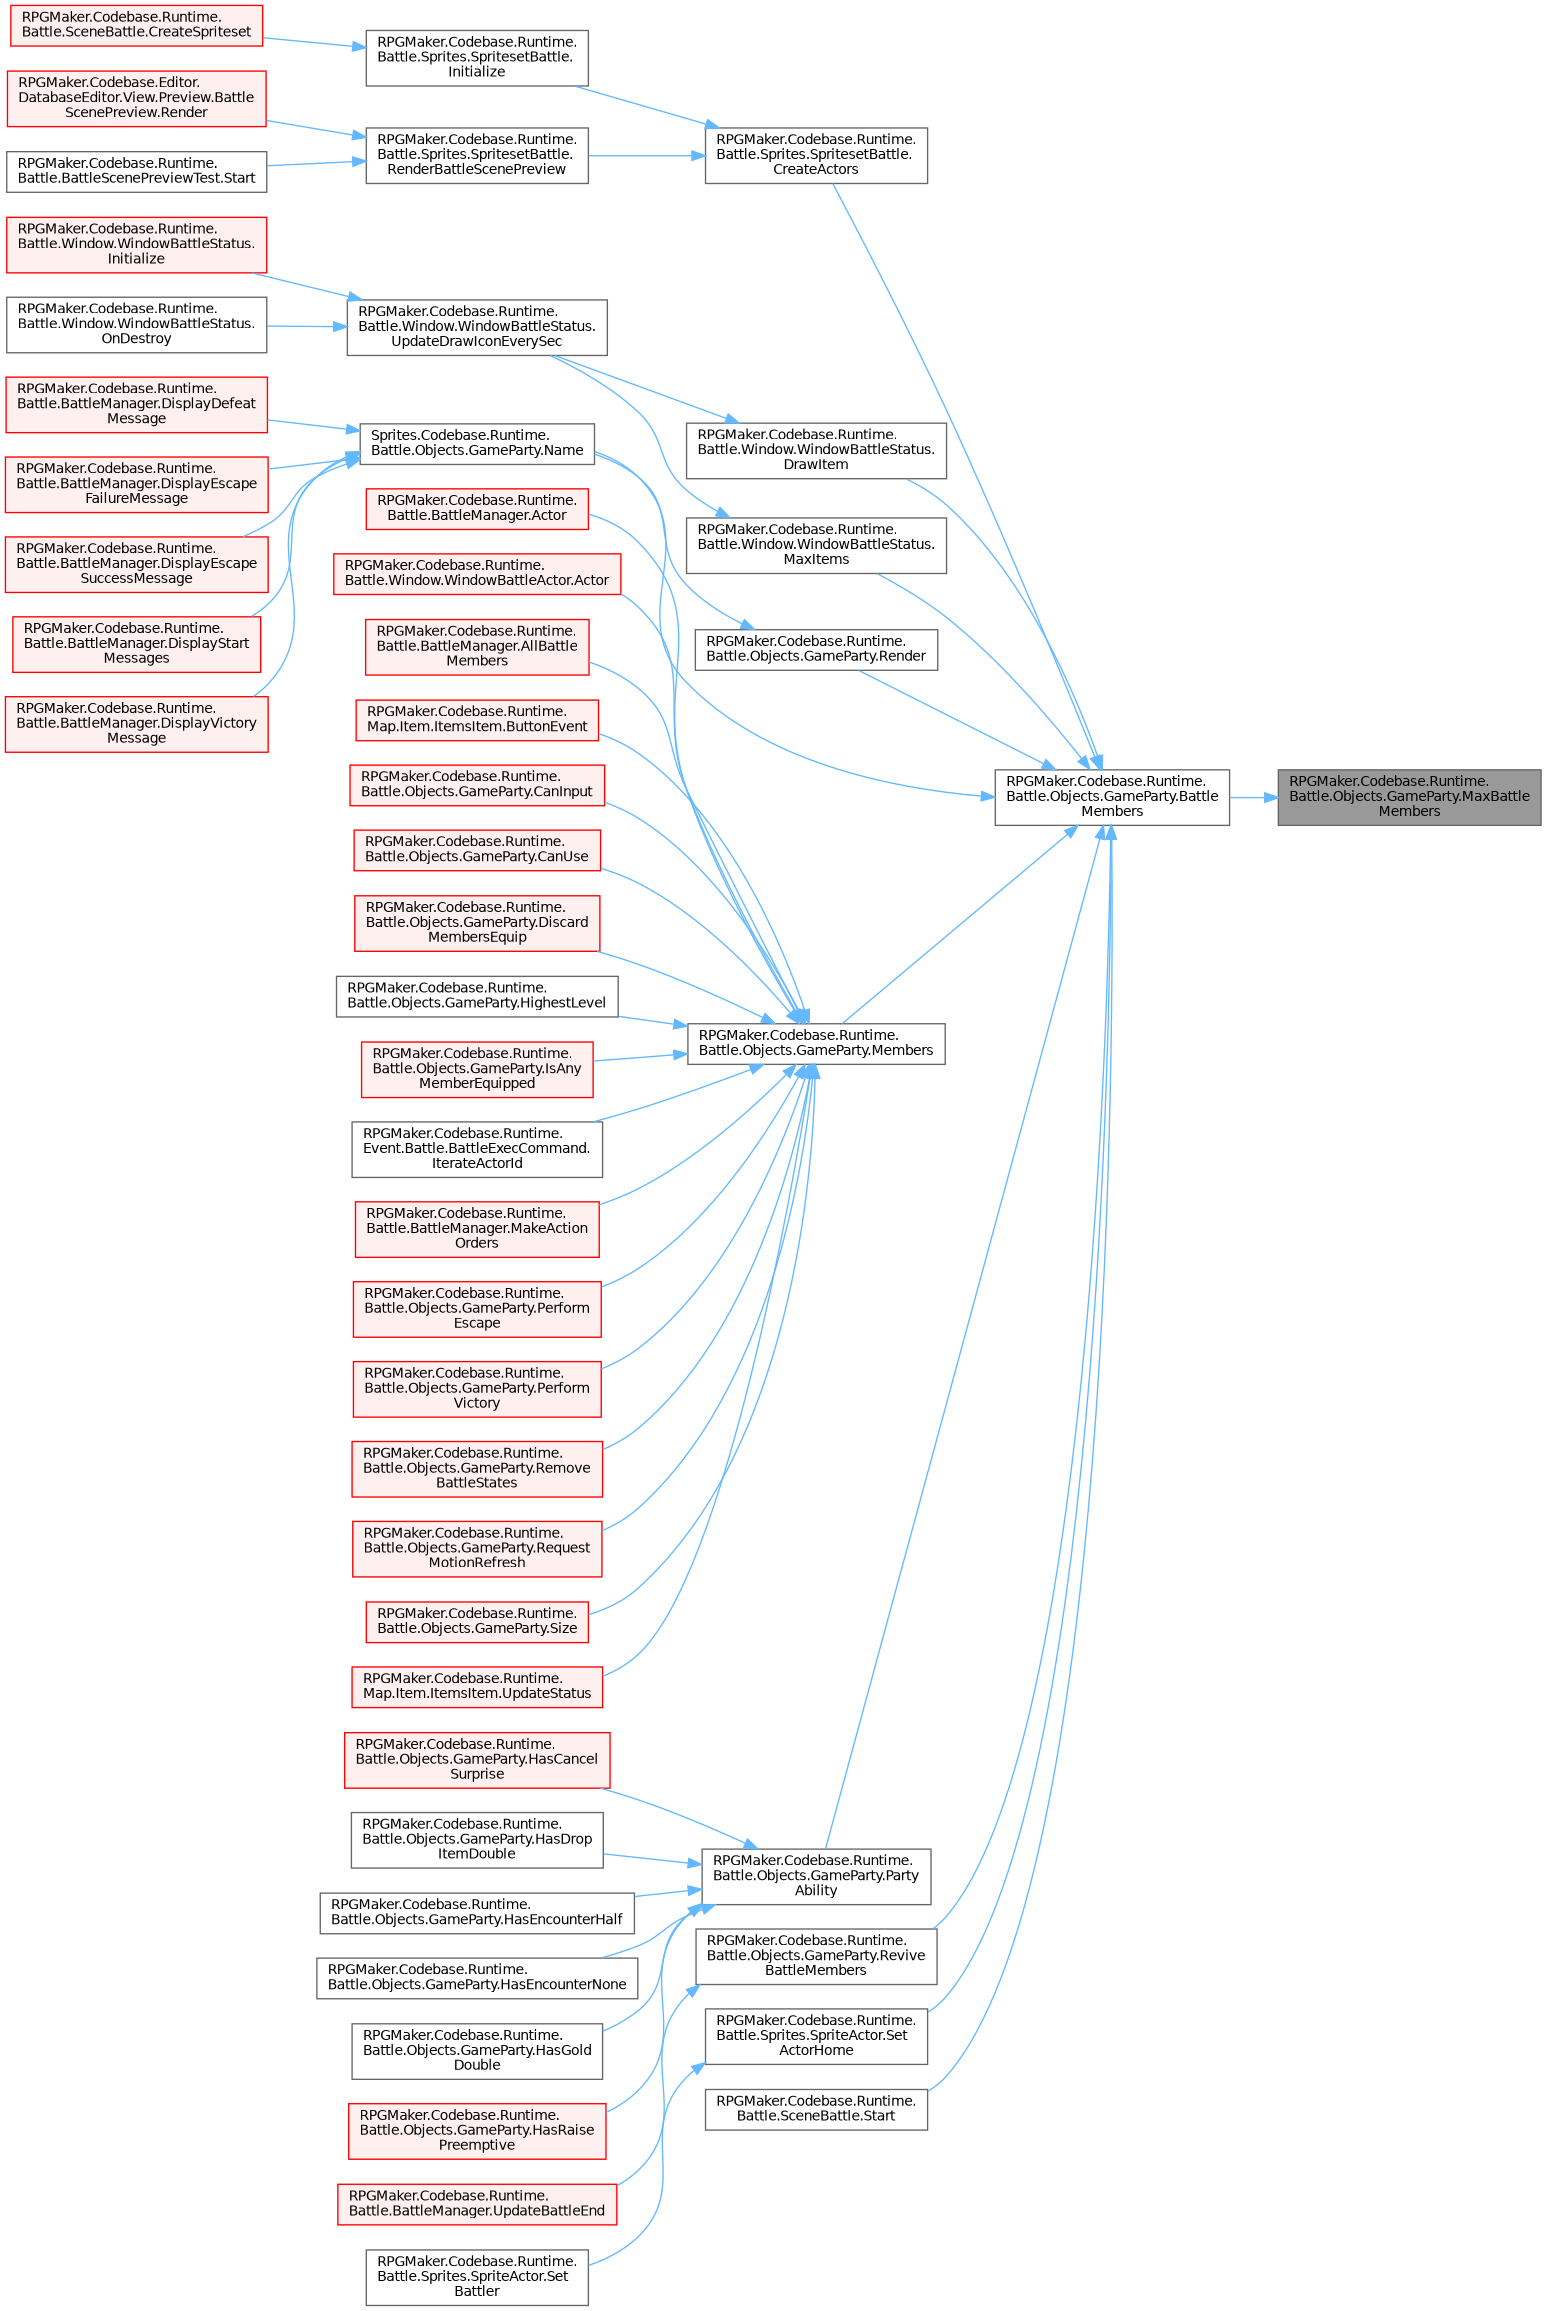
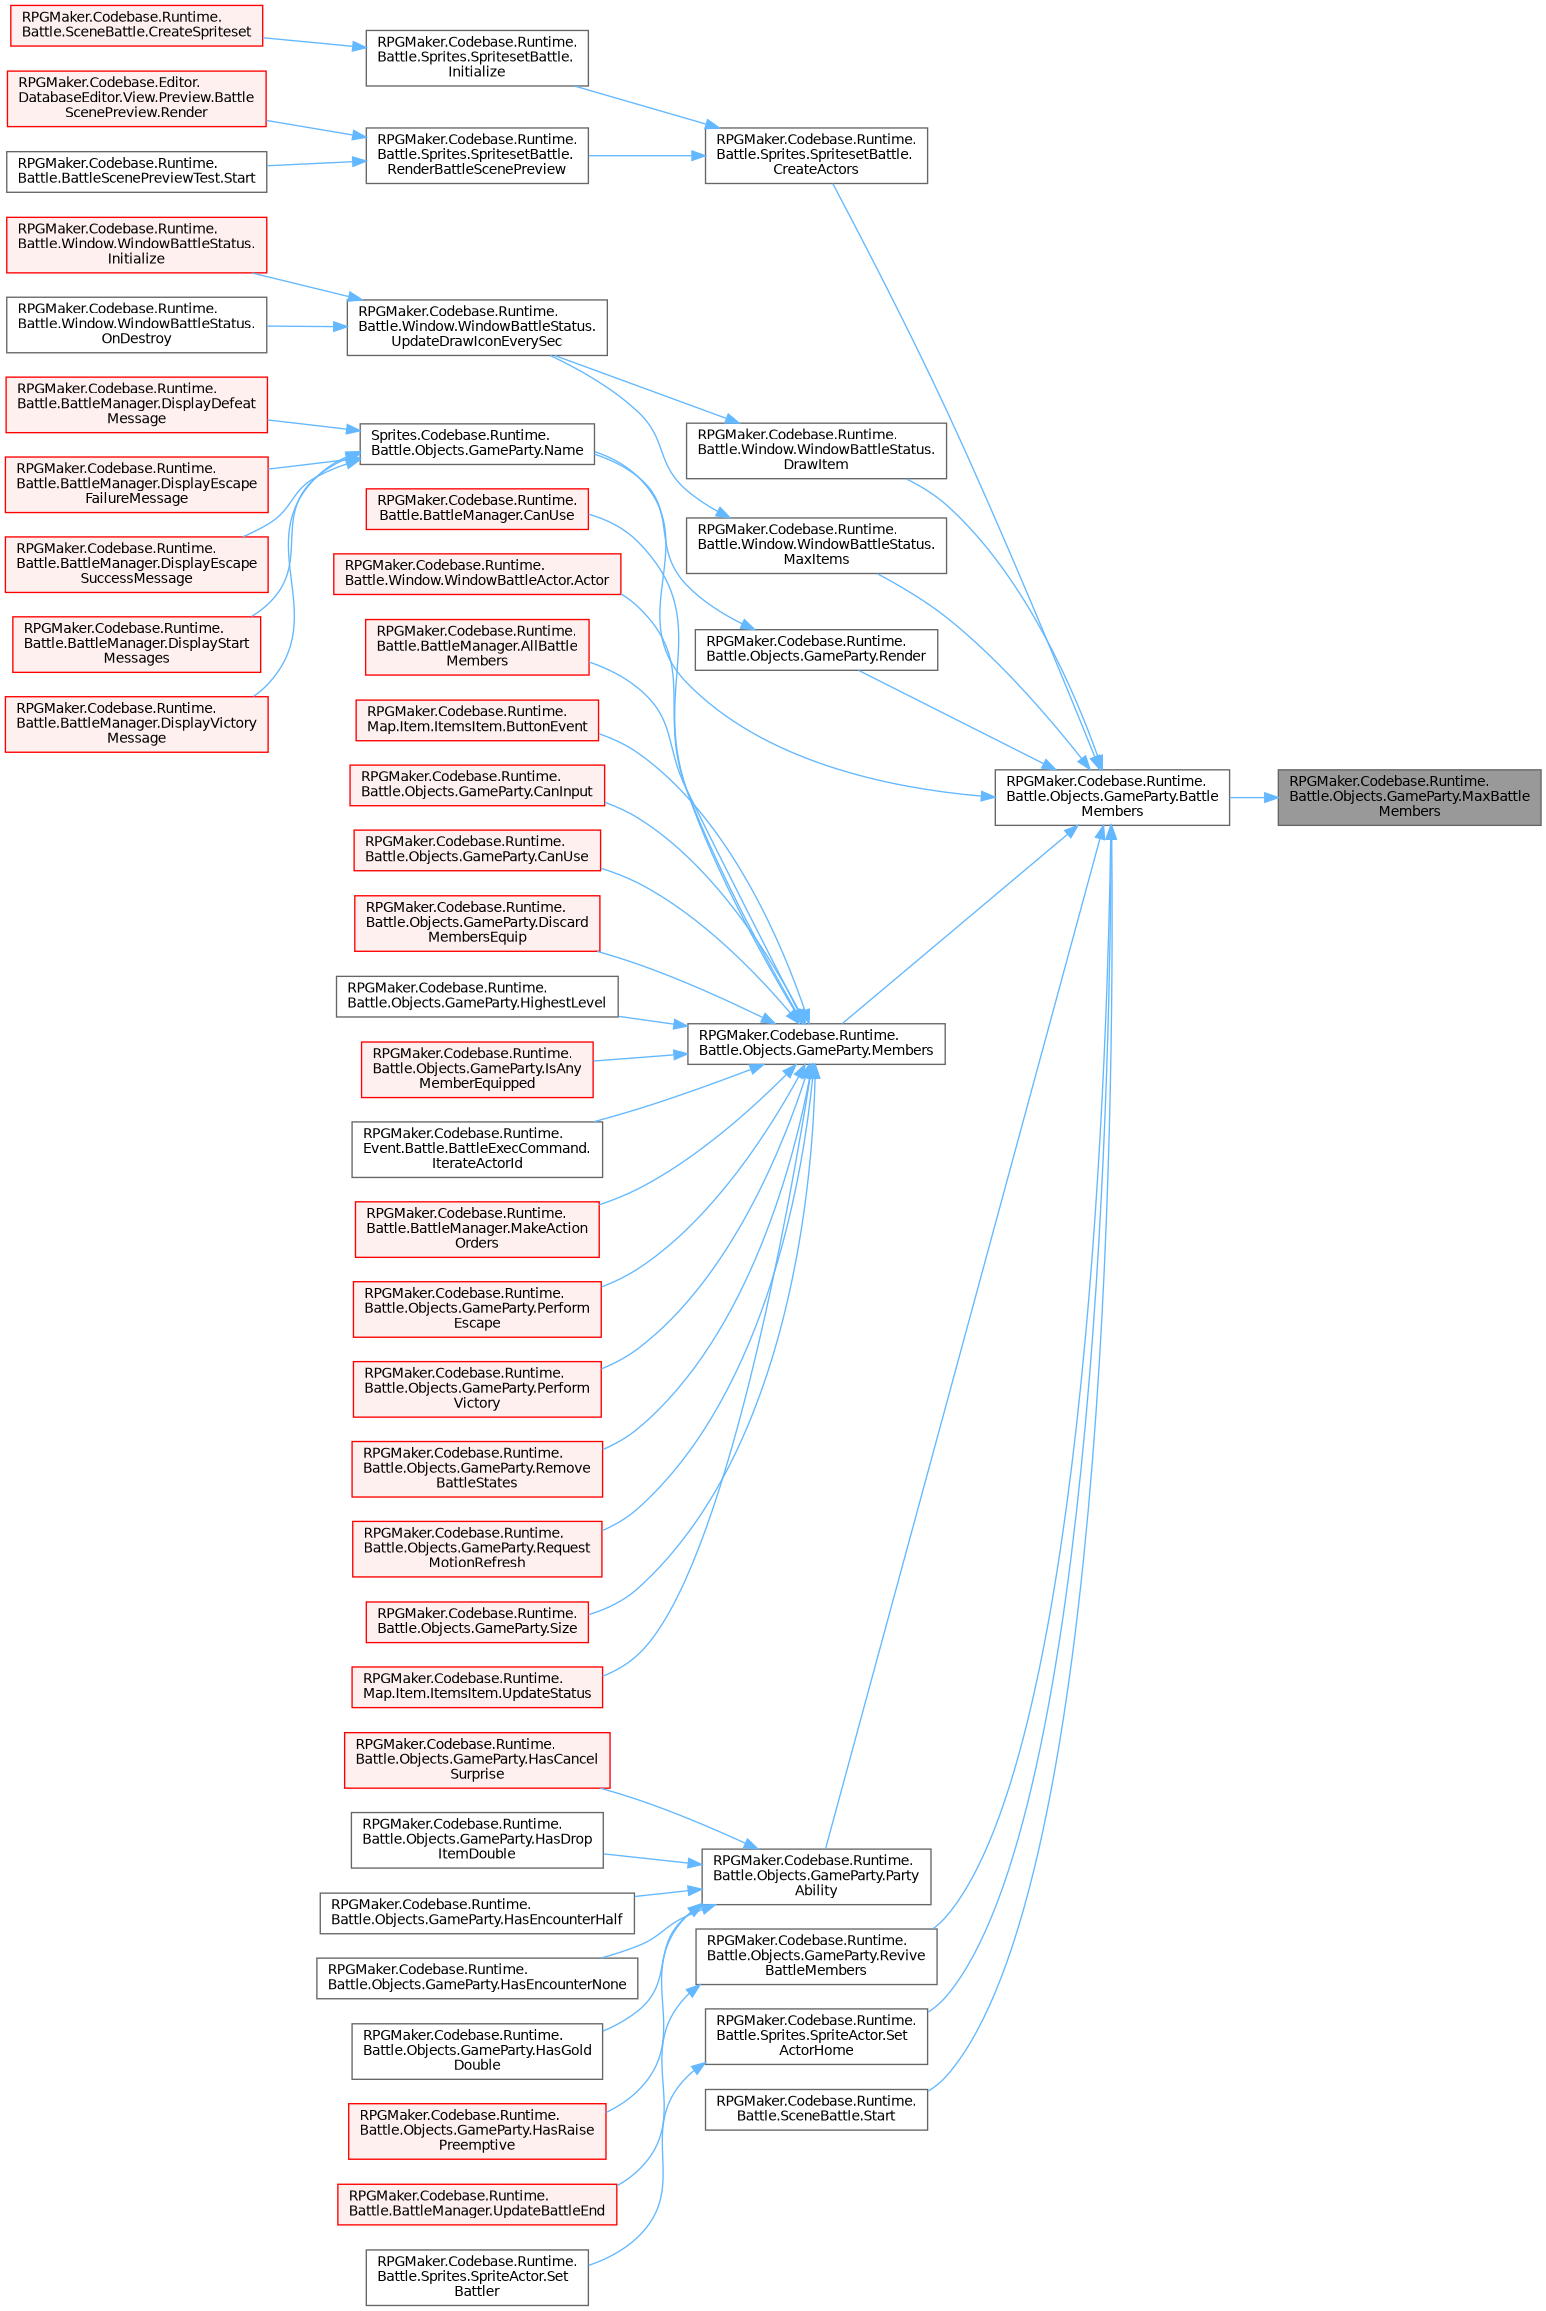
(477, 509) -> (477, 509)
